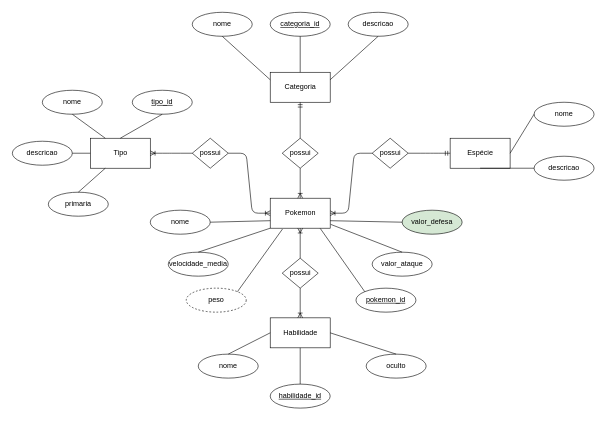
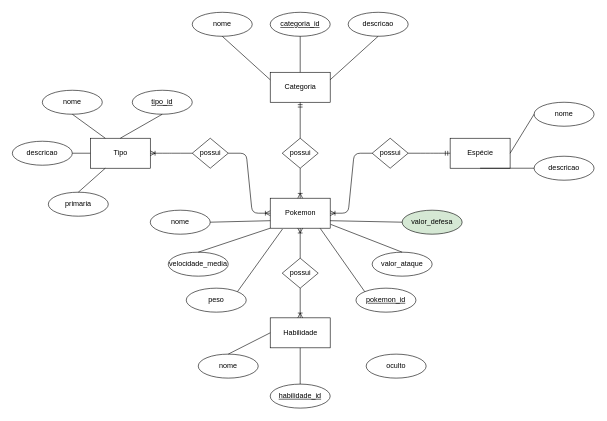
(216, 300) -> (216, 300)
(364, 344) -> none
